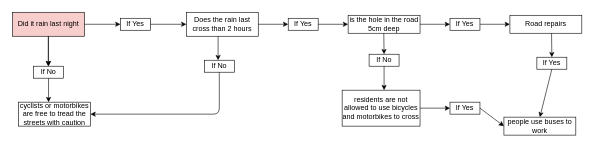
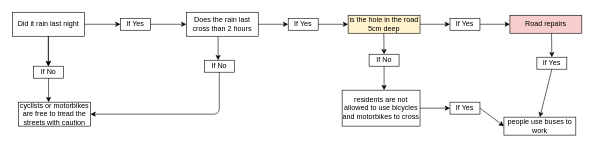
(48, 24) -> (48, 24)
(384, 24) -> (384, 24)
(546, 24) -> (546, 24)
